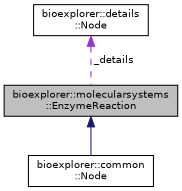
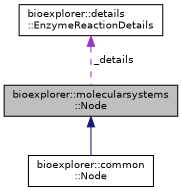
(91, 20) -> (91, 20)
(91, 101) -> (91, 101)
